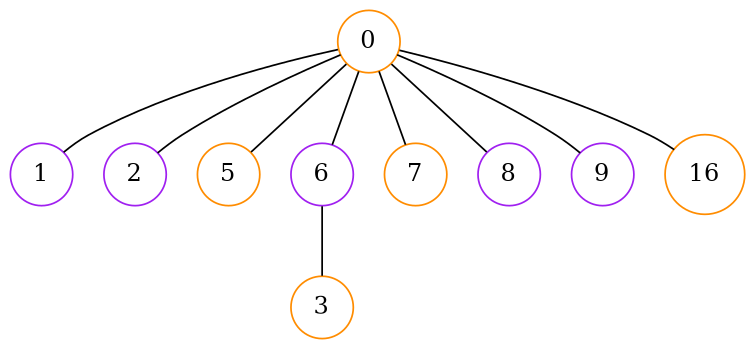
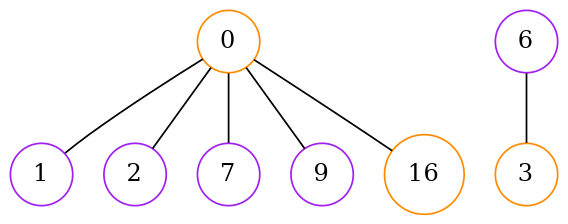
(346, 108) -> none
(229, 174) -> none
(416, 174) -> (229, 174)
(509, 174) -> none
